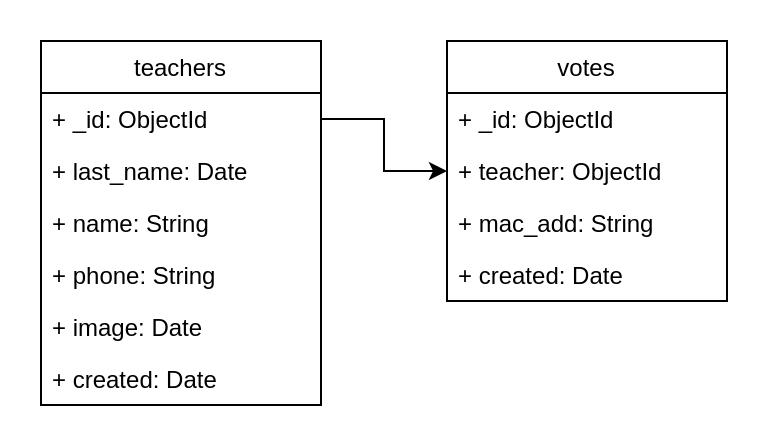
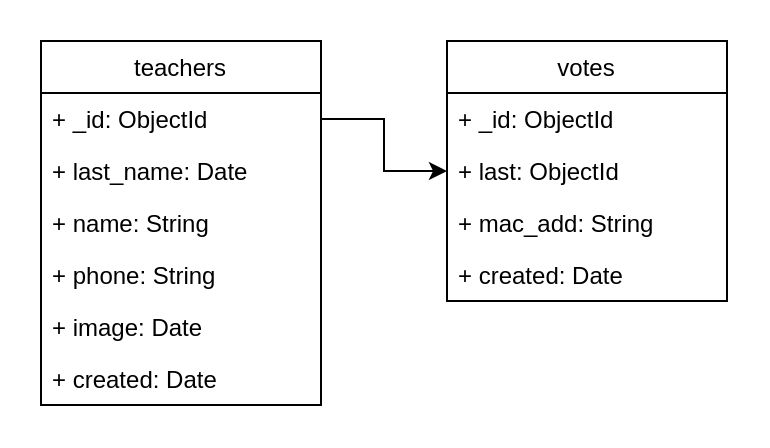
(579, 172) -> (556, 172)
